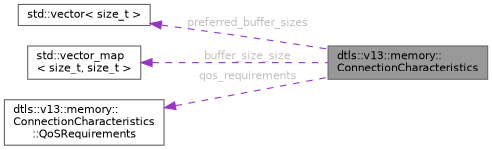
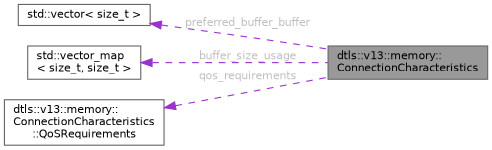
(246, 23) -> (246, 23)
(246, 57) -> (246, 57)
